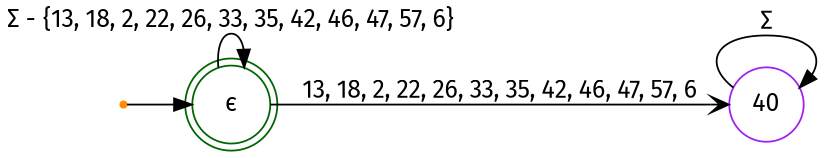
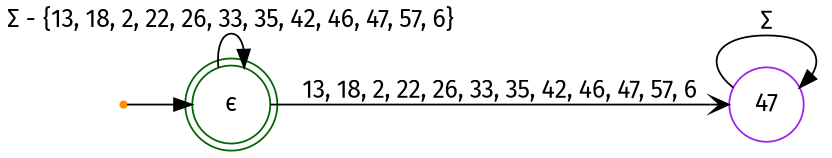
(766, 105) -> (766, 105)
